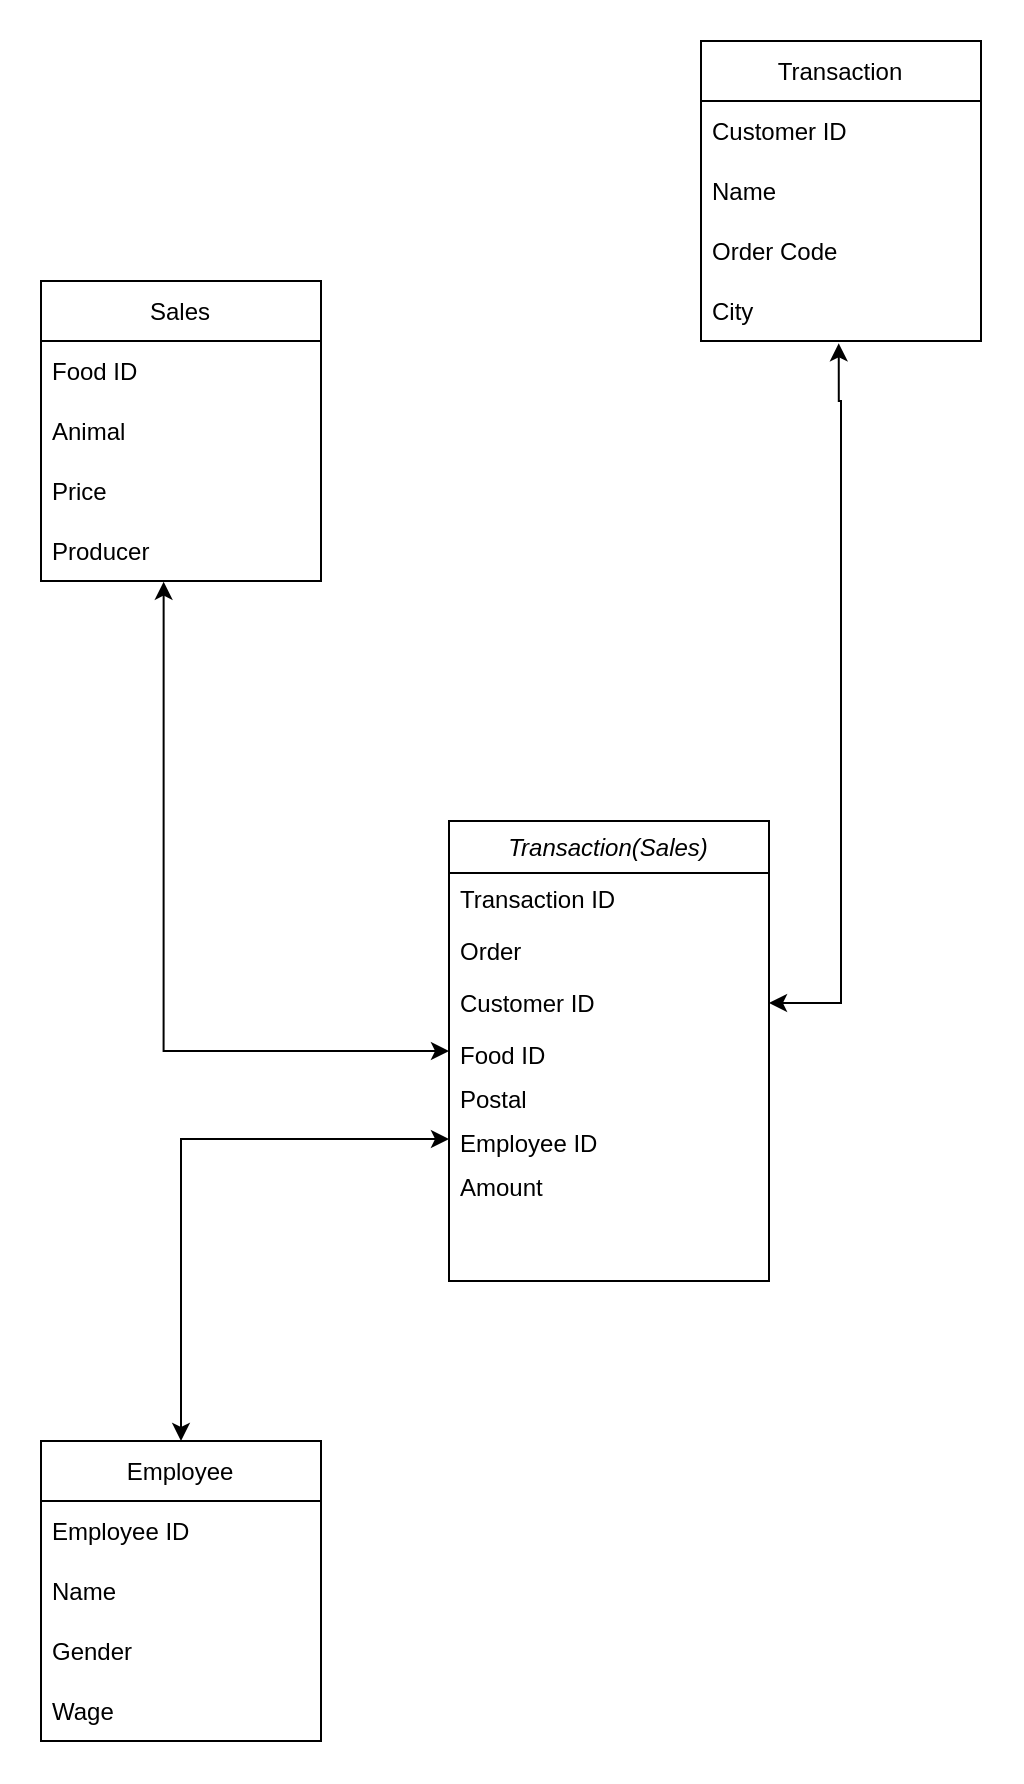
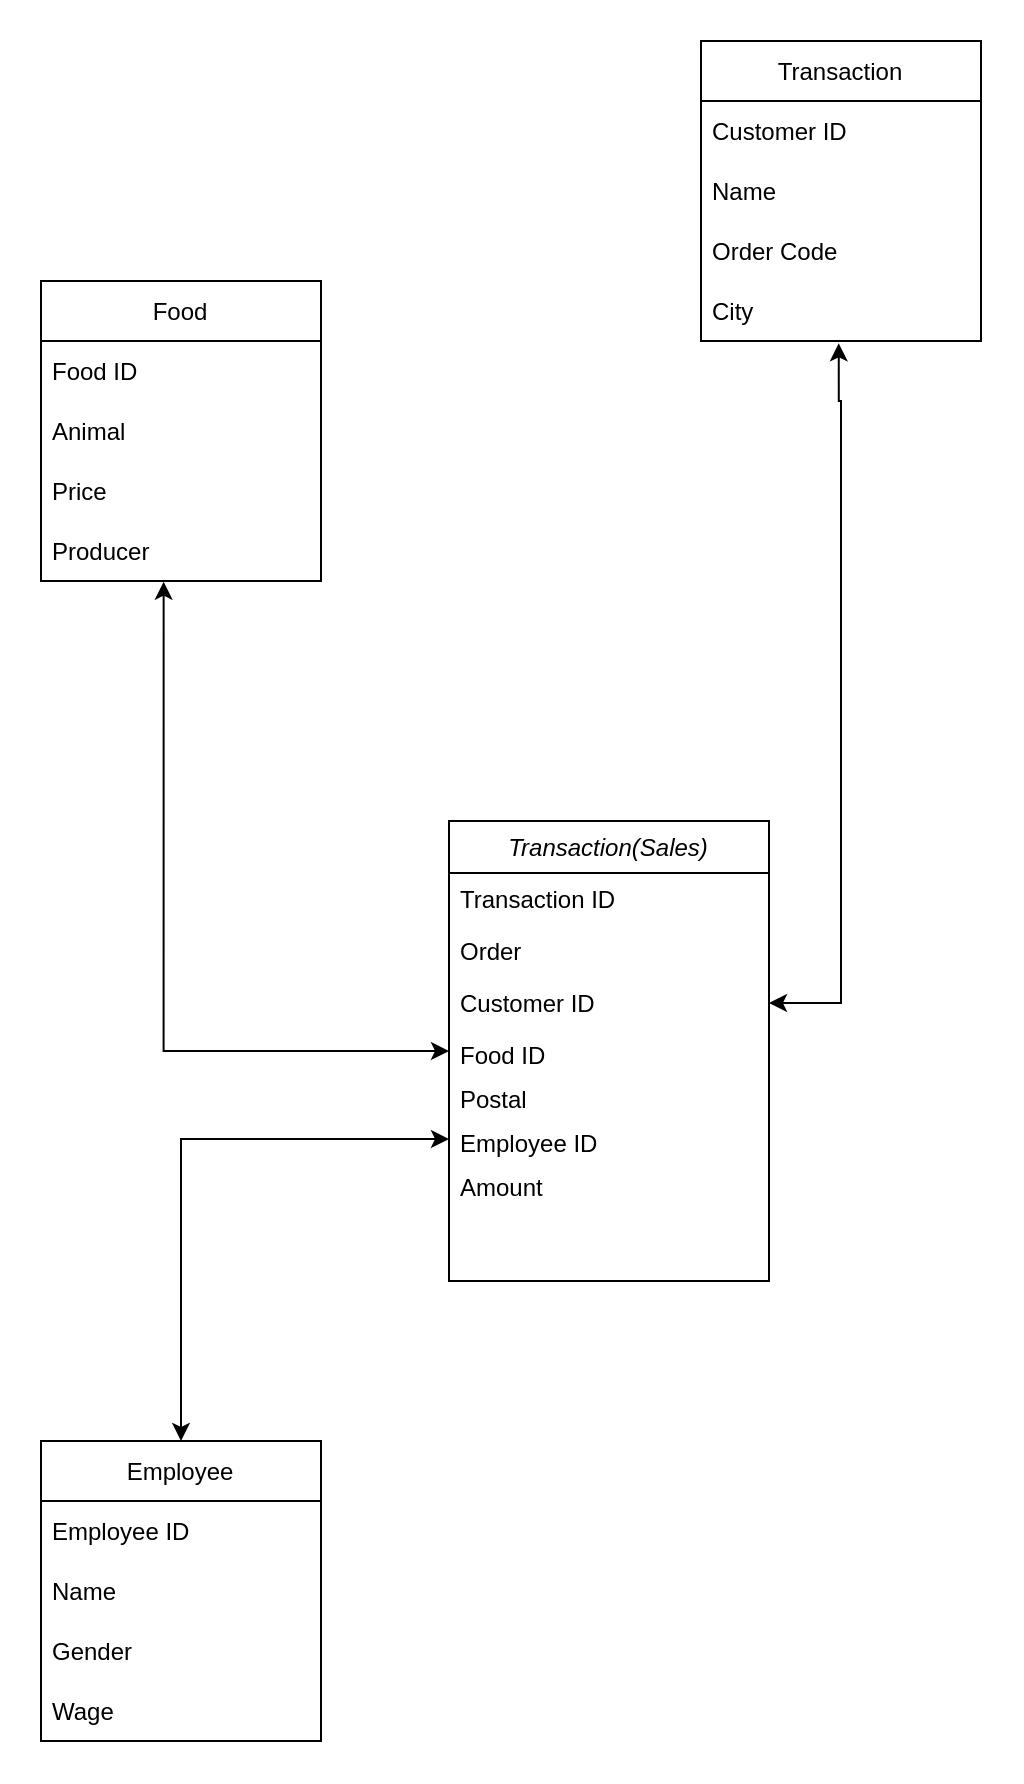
(180, 312) -> (180, 312)
